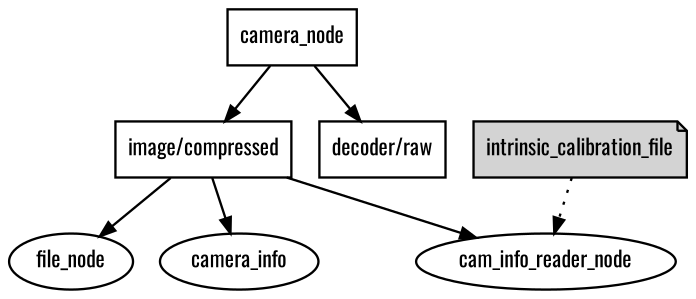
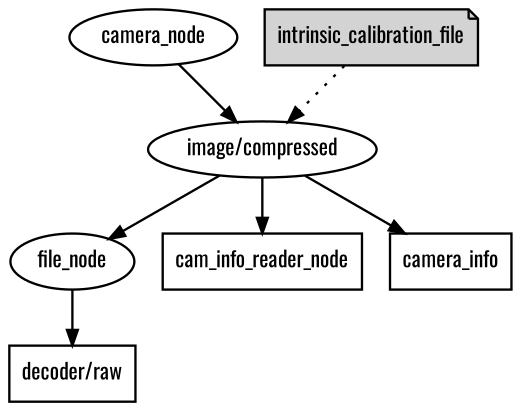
(292, 37) -> (153, 37)
(332, 88) -> (72, 310)
(203, 149) -> (262, 149)
(565, 198) -> (322, 88)
(239, 262) -> (451, 262)
(546, 262) -> (262, 262)
